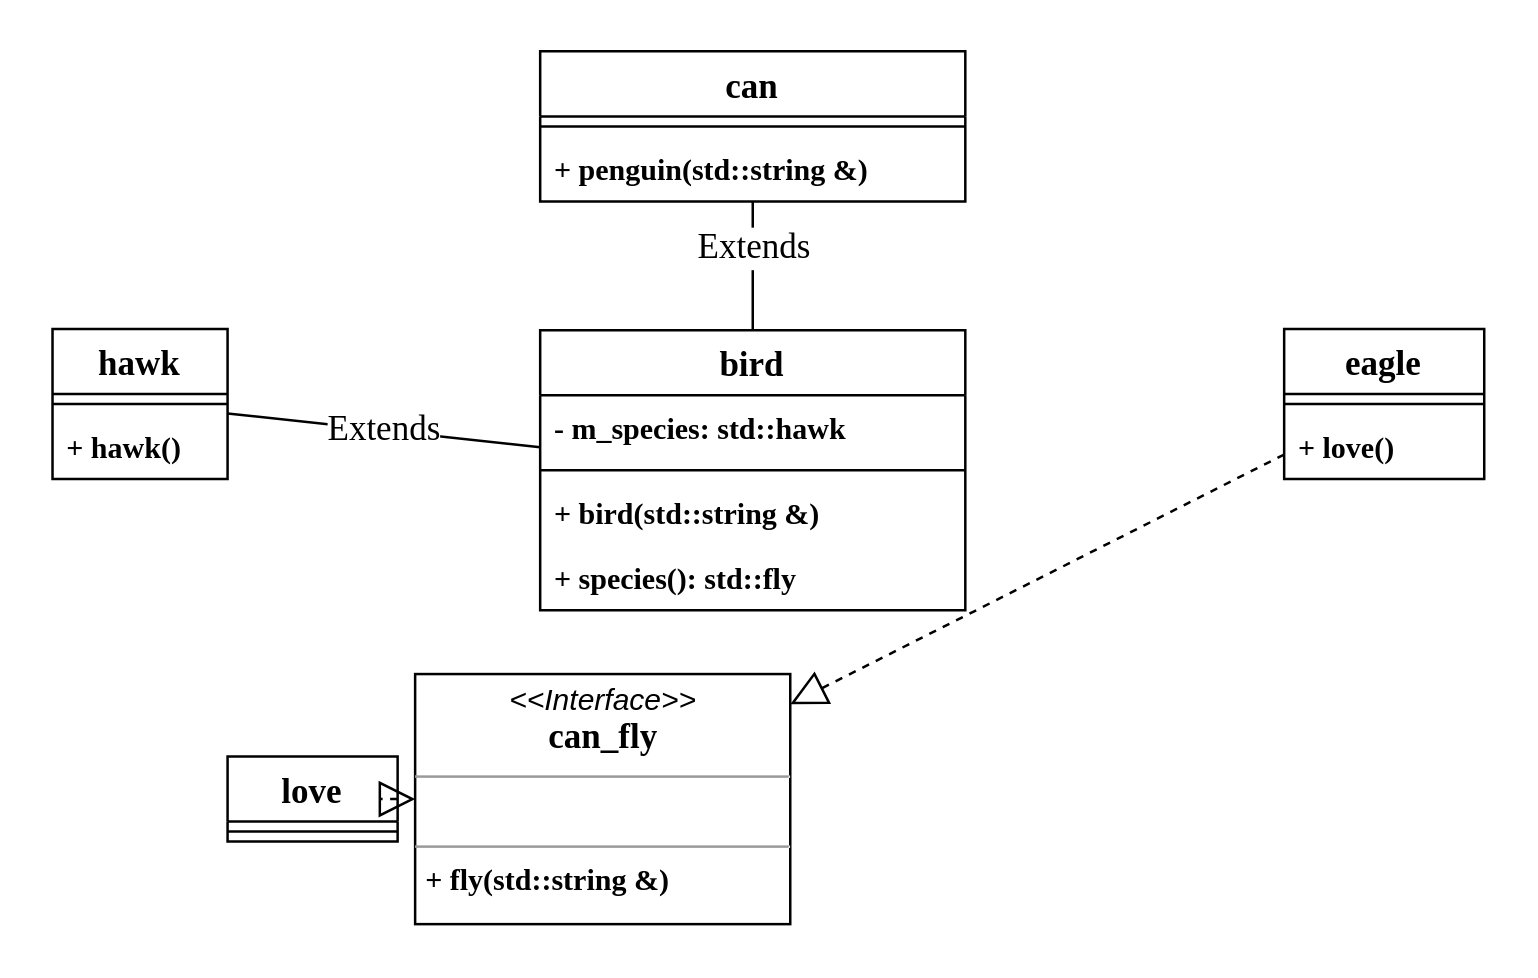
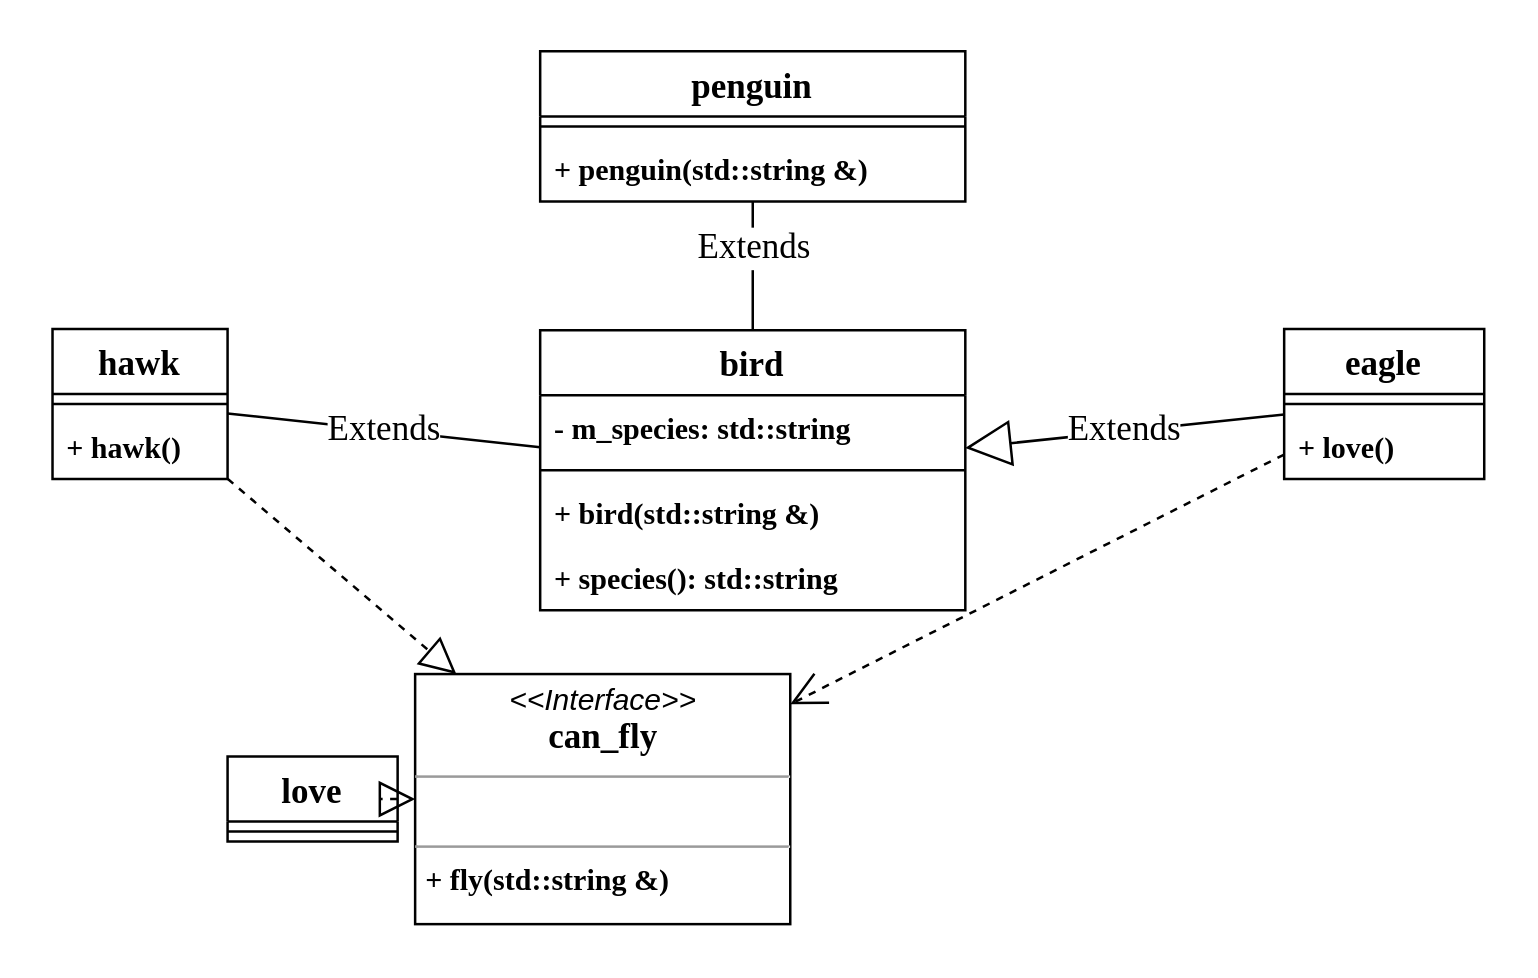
(751, 86) -> (751, 86)
(715, 429) -> (728, 429)
none -> (1144, 429)
none -> (329, 565)
(703, 579) -> (728, 579)
(823, 687) -> (810, 694)
